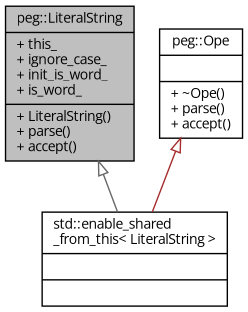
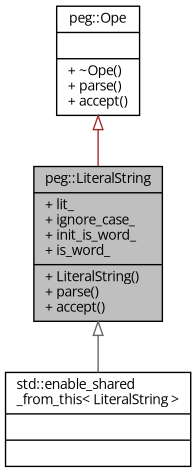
(37, 45) -> (60, 205)
(164, 182) -> (98, 148)
